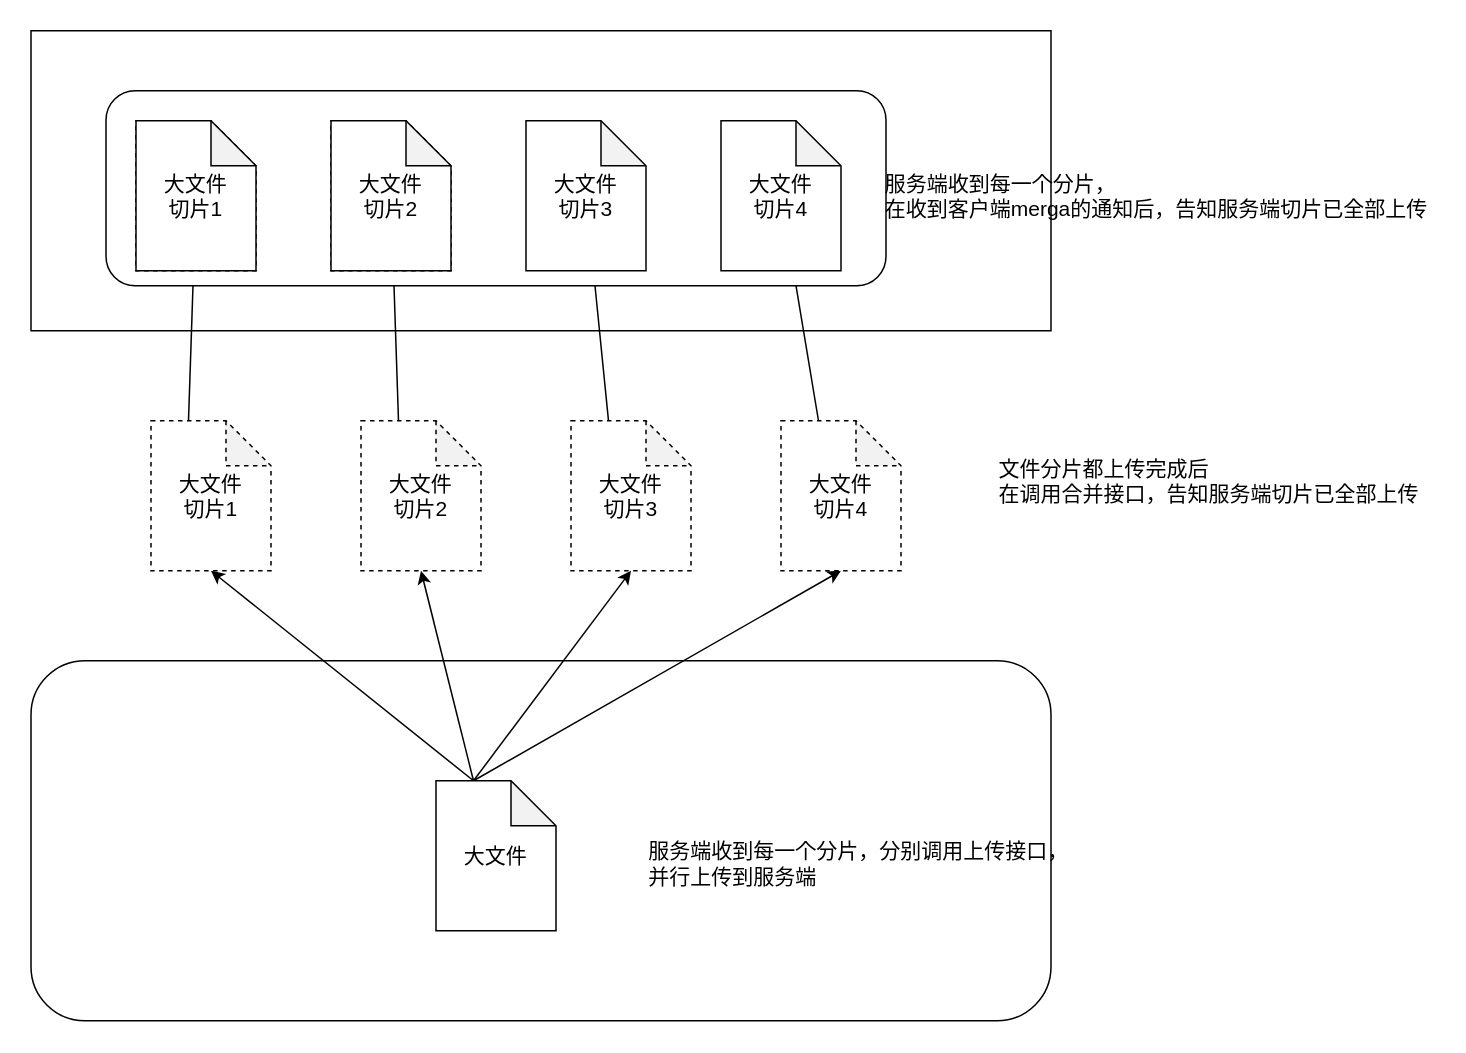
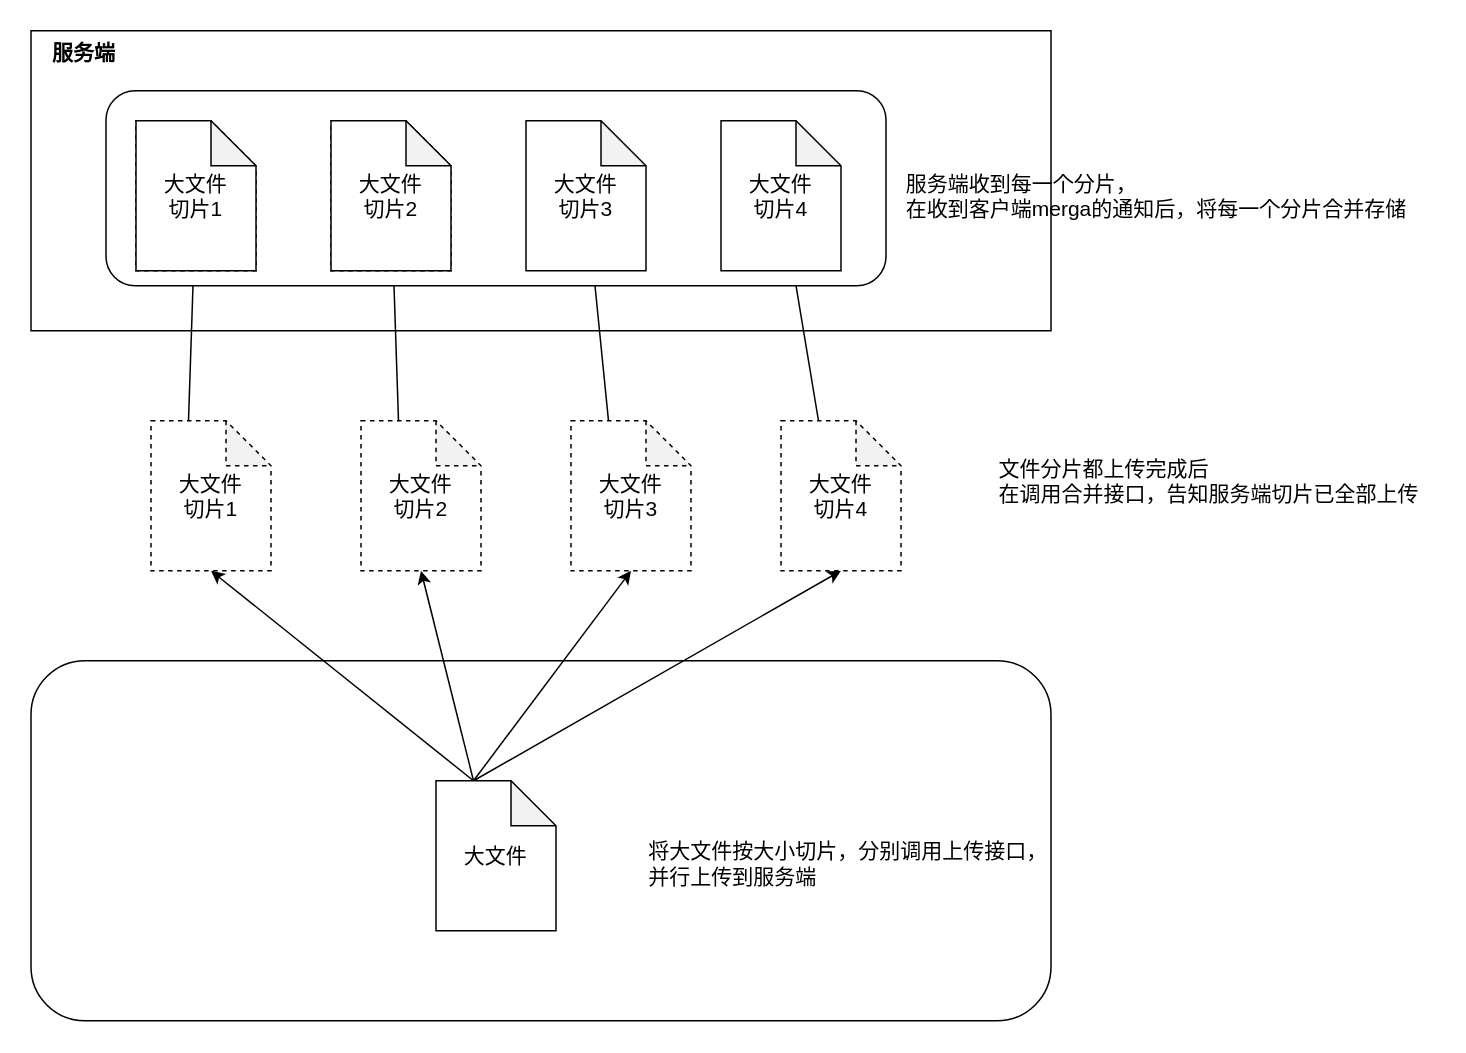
none -> (83, 53)
(1157, 196) -> (1157, 196)
(859, 863) -> (848, 863)
